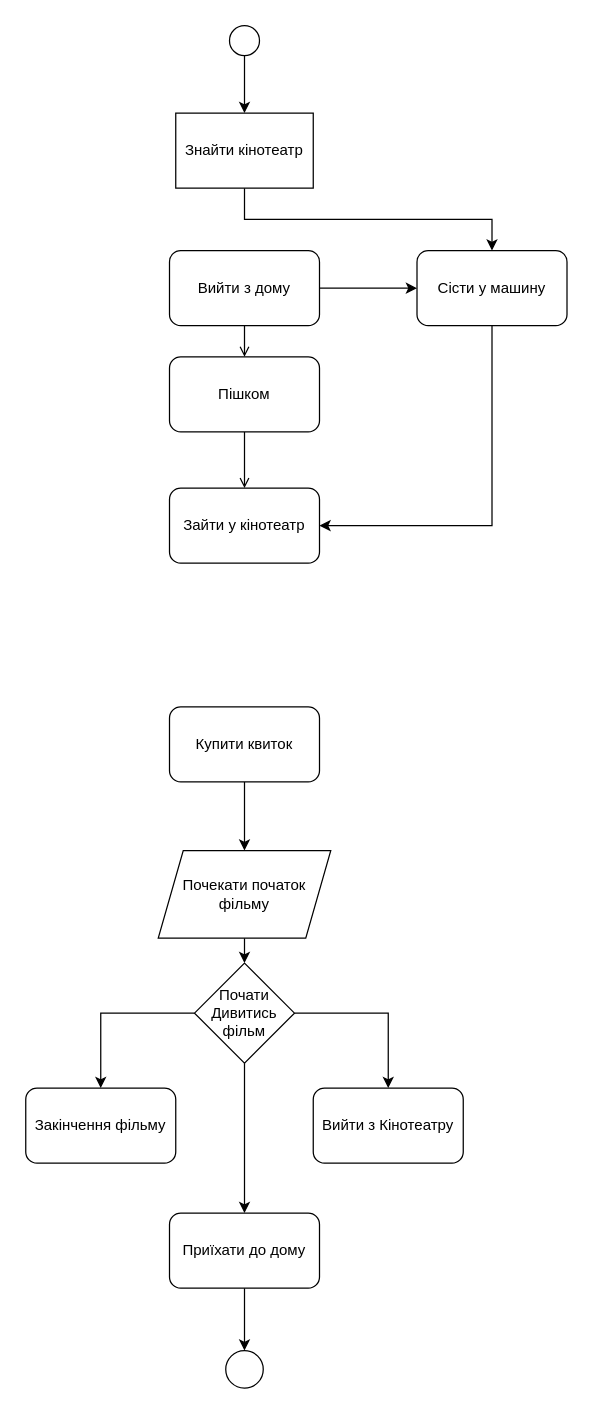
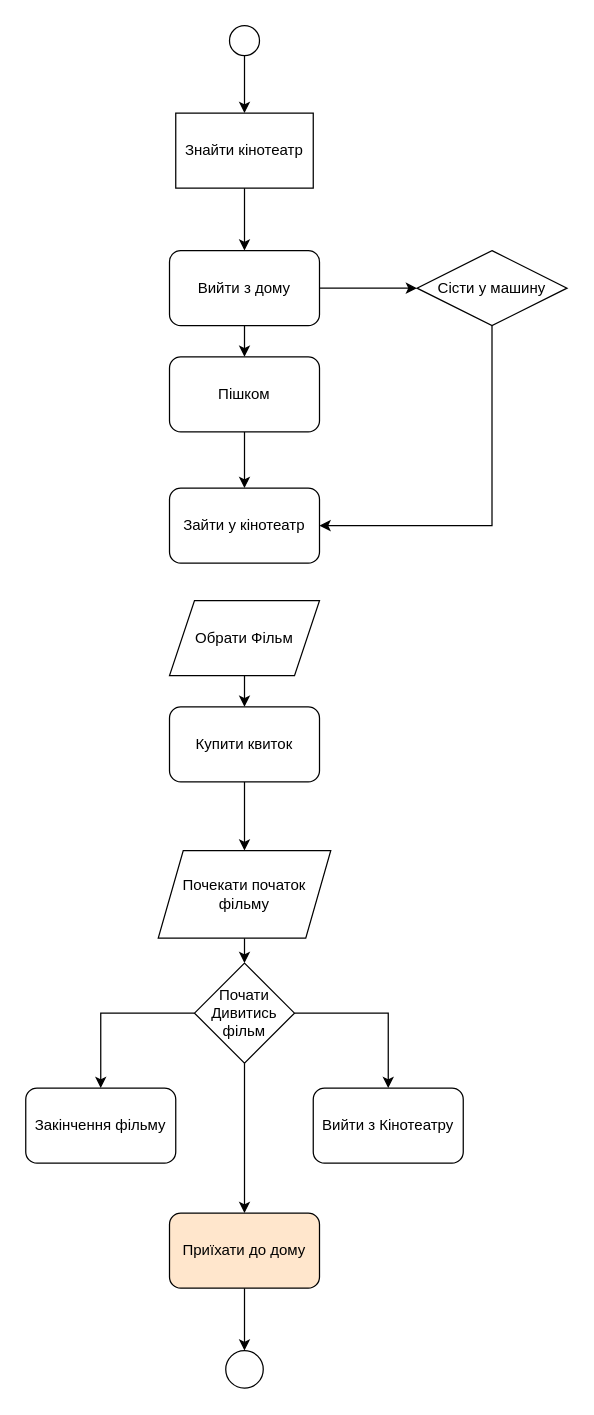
(379, 219) -> (244, 230)
(492, 288) -> (492, 288)
(244, 349) -> (244, 347)
(244, 480) -> (244, 478)
none -> (244, 638)
none -> (244, 687)
(244, 1251) -> (244, 1251)
